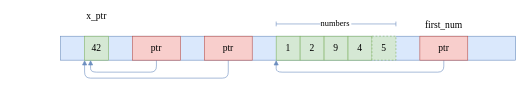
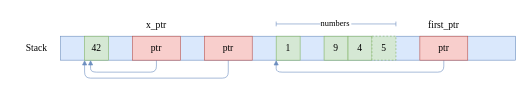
(96, 15) -> (156, 24)
(444, 24) -> (444, 24)
none -> (36, 48)
(312, 48) -> none
